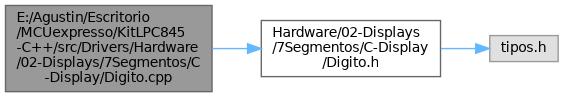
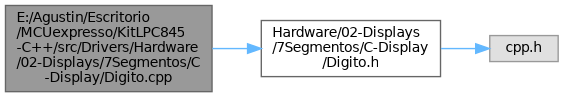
(524, 49) -> (524, 49)
